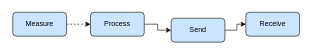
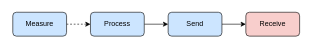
(273, 24) -> (273, 24)
(198, 30) -> (195, 24)
